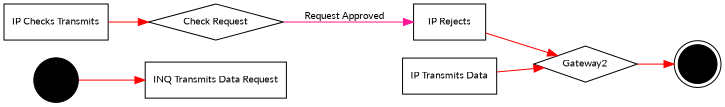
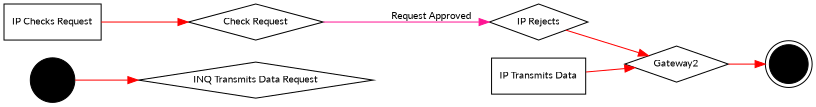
(56, 22) -> (53, 22)
(450, 22) -> (539, 22)
(216, 80) -> (256, 80)
